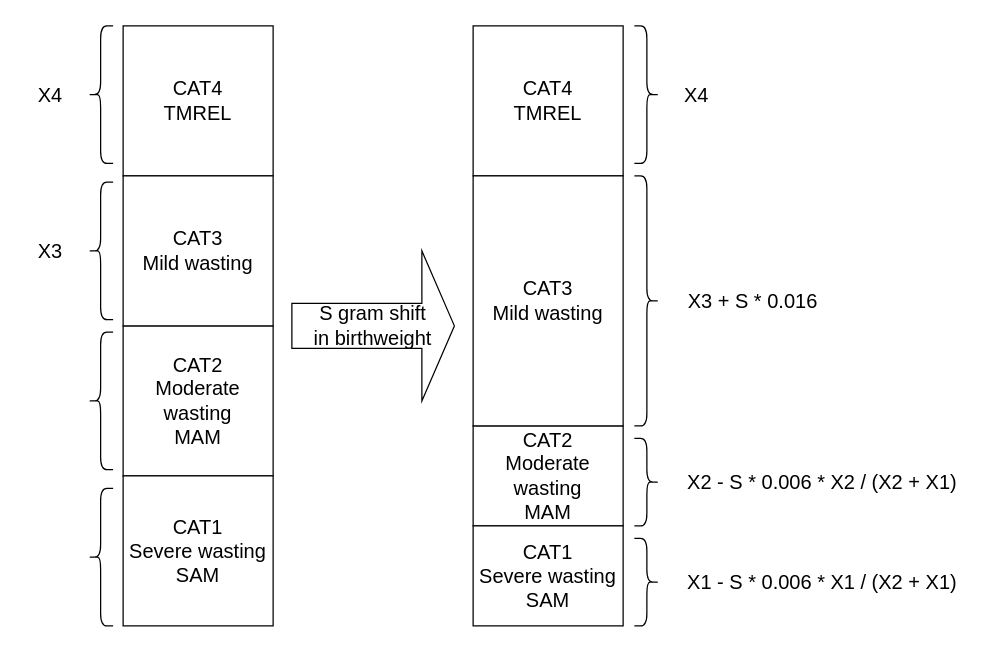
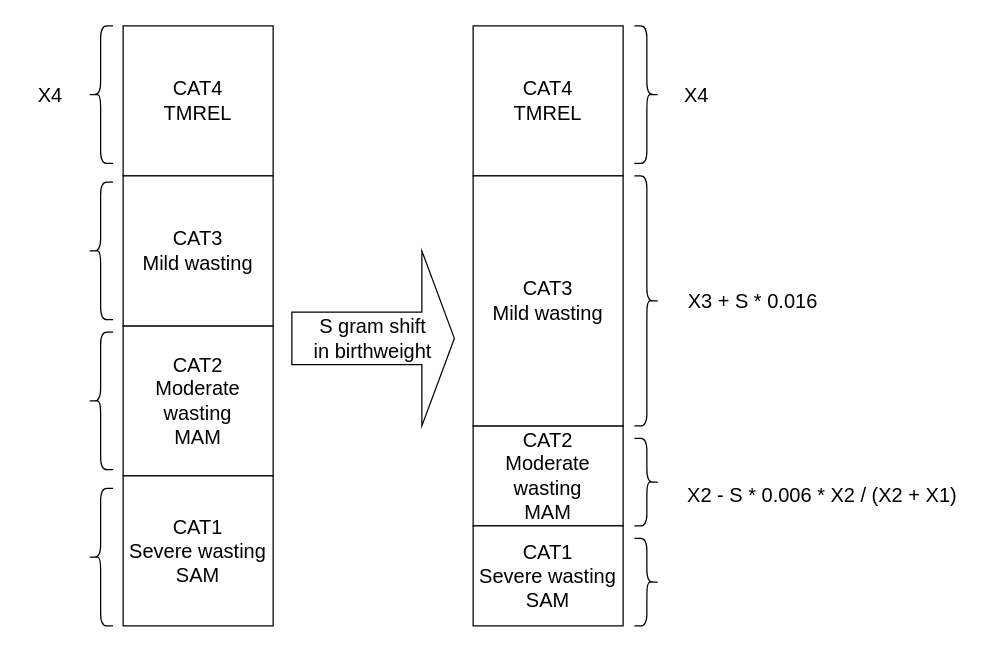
(51, 251) -> none
(373, 326) -> (373, 338)
(823, 482) -> (823, 494)
(823, 582) -> none
